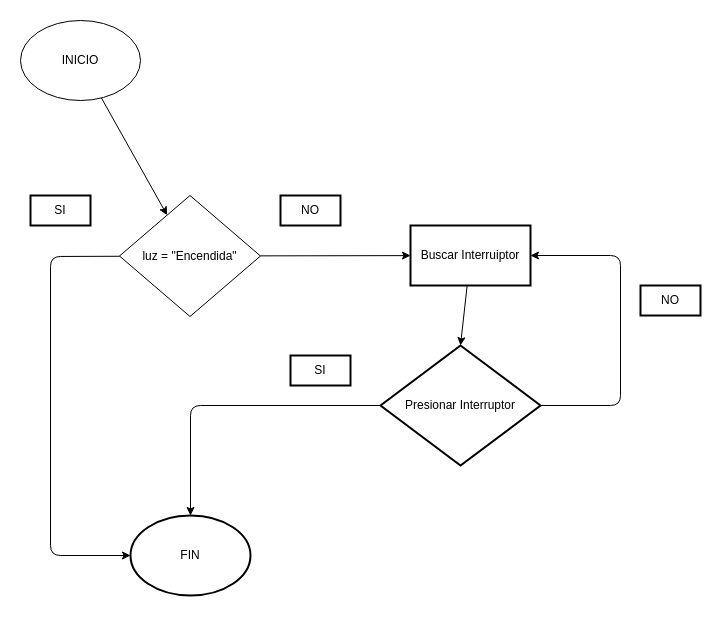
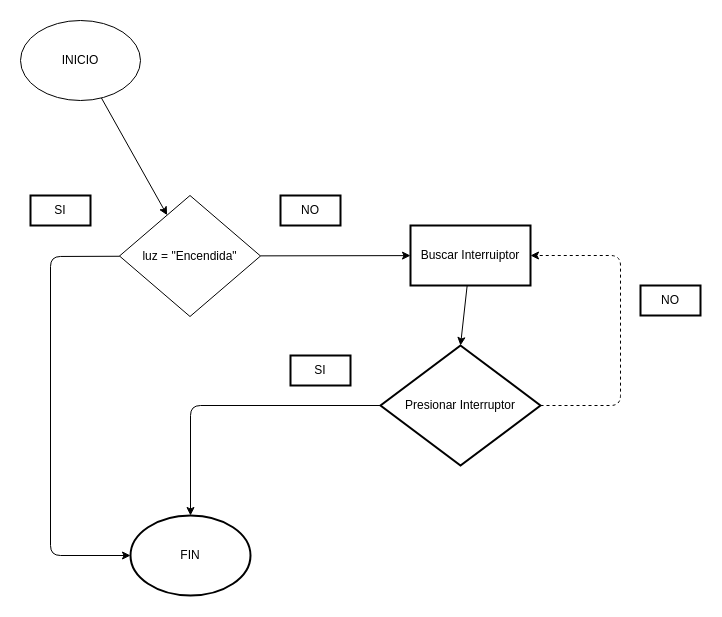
(621, 329) -> (621, 329)
